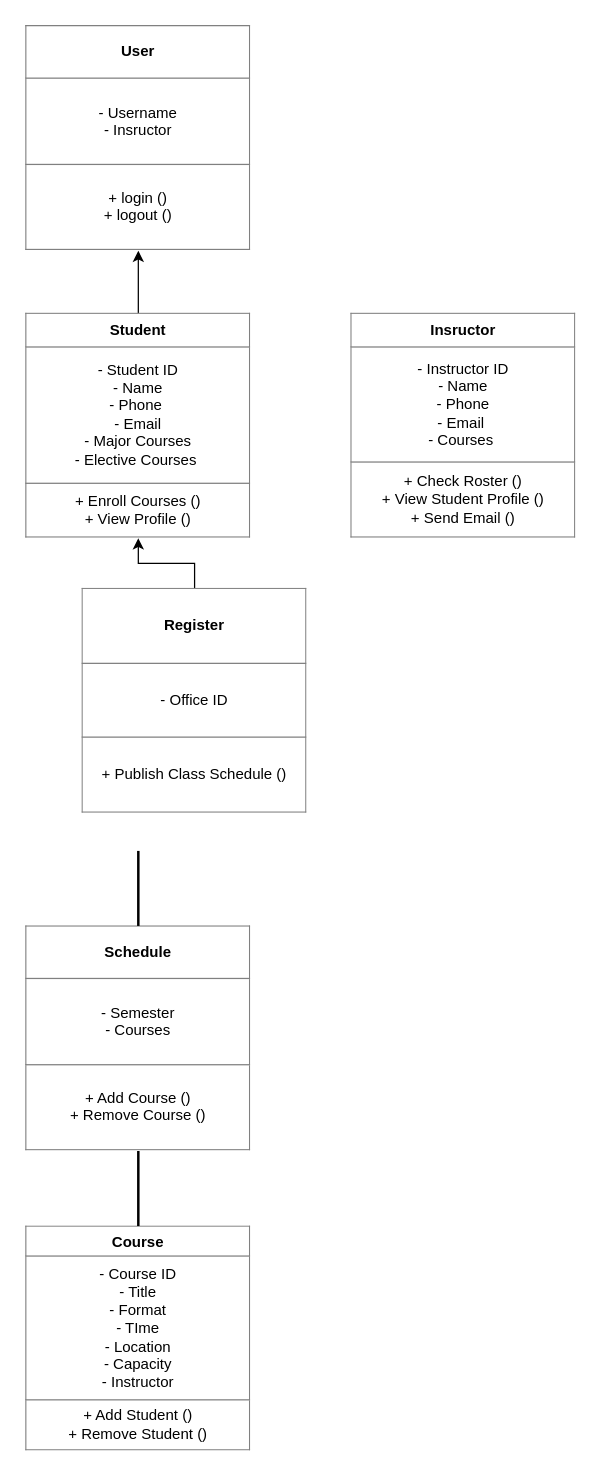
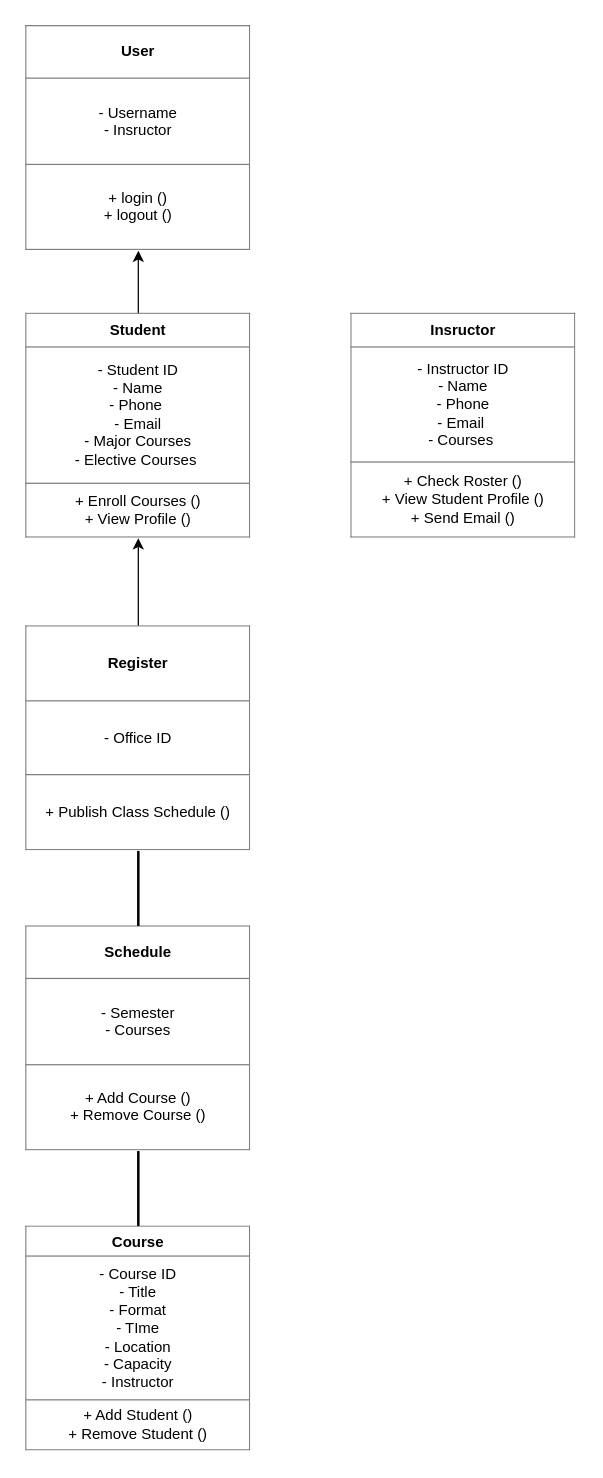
(194, 701) -> (138, 738)
